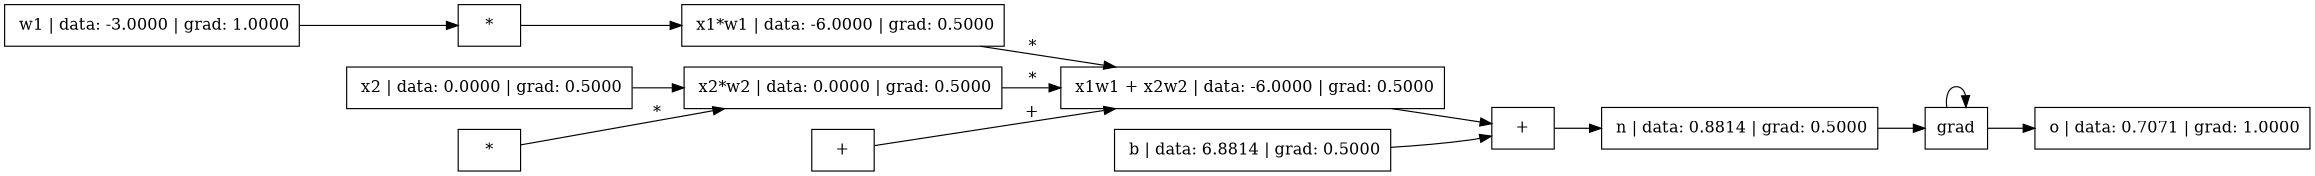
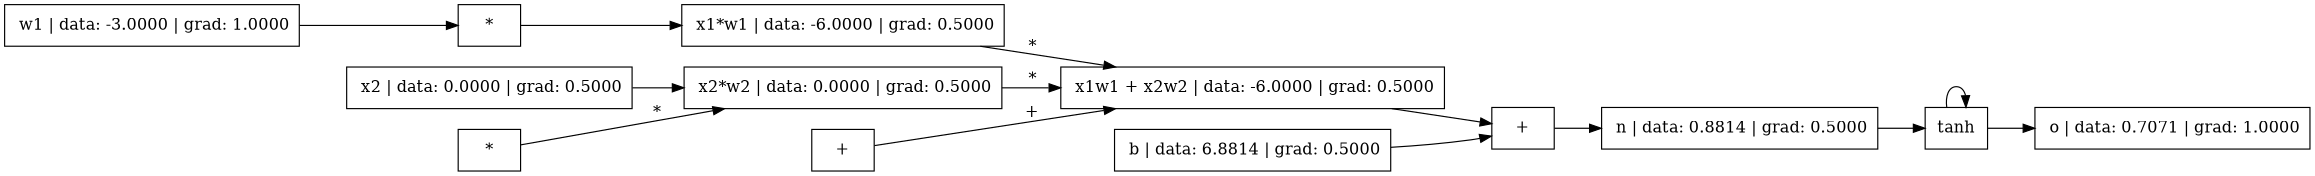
(1956, 128) -> (1956, 128)
